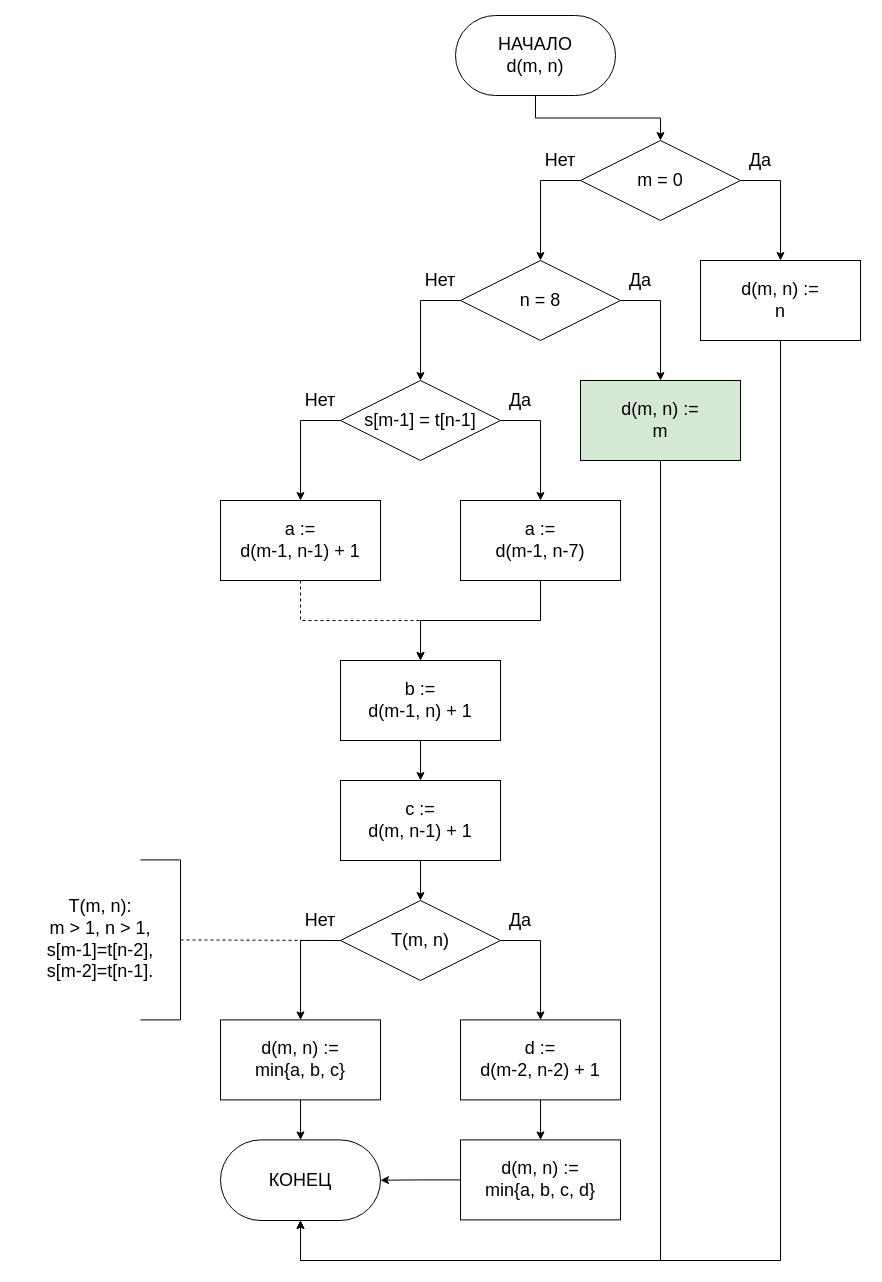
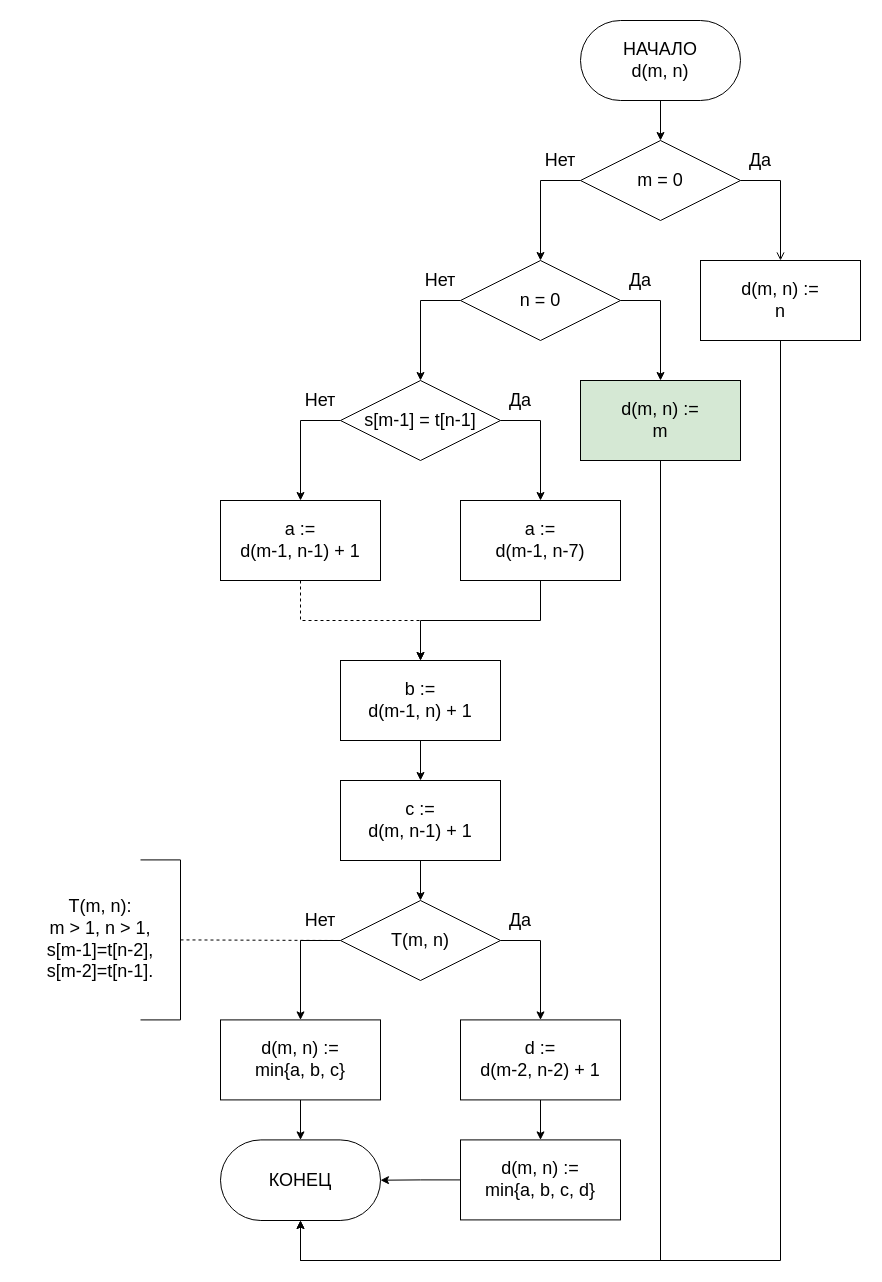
(536, 56) -> (661, 61)
(781, 252) -> (781, 254)
(541, 301) -> (541, 301)
